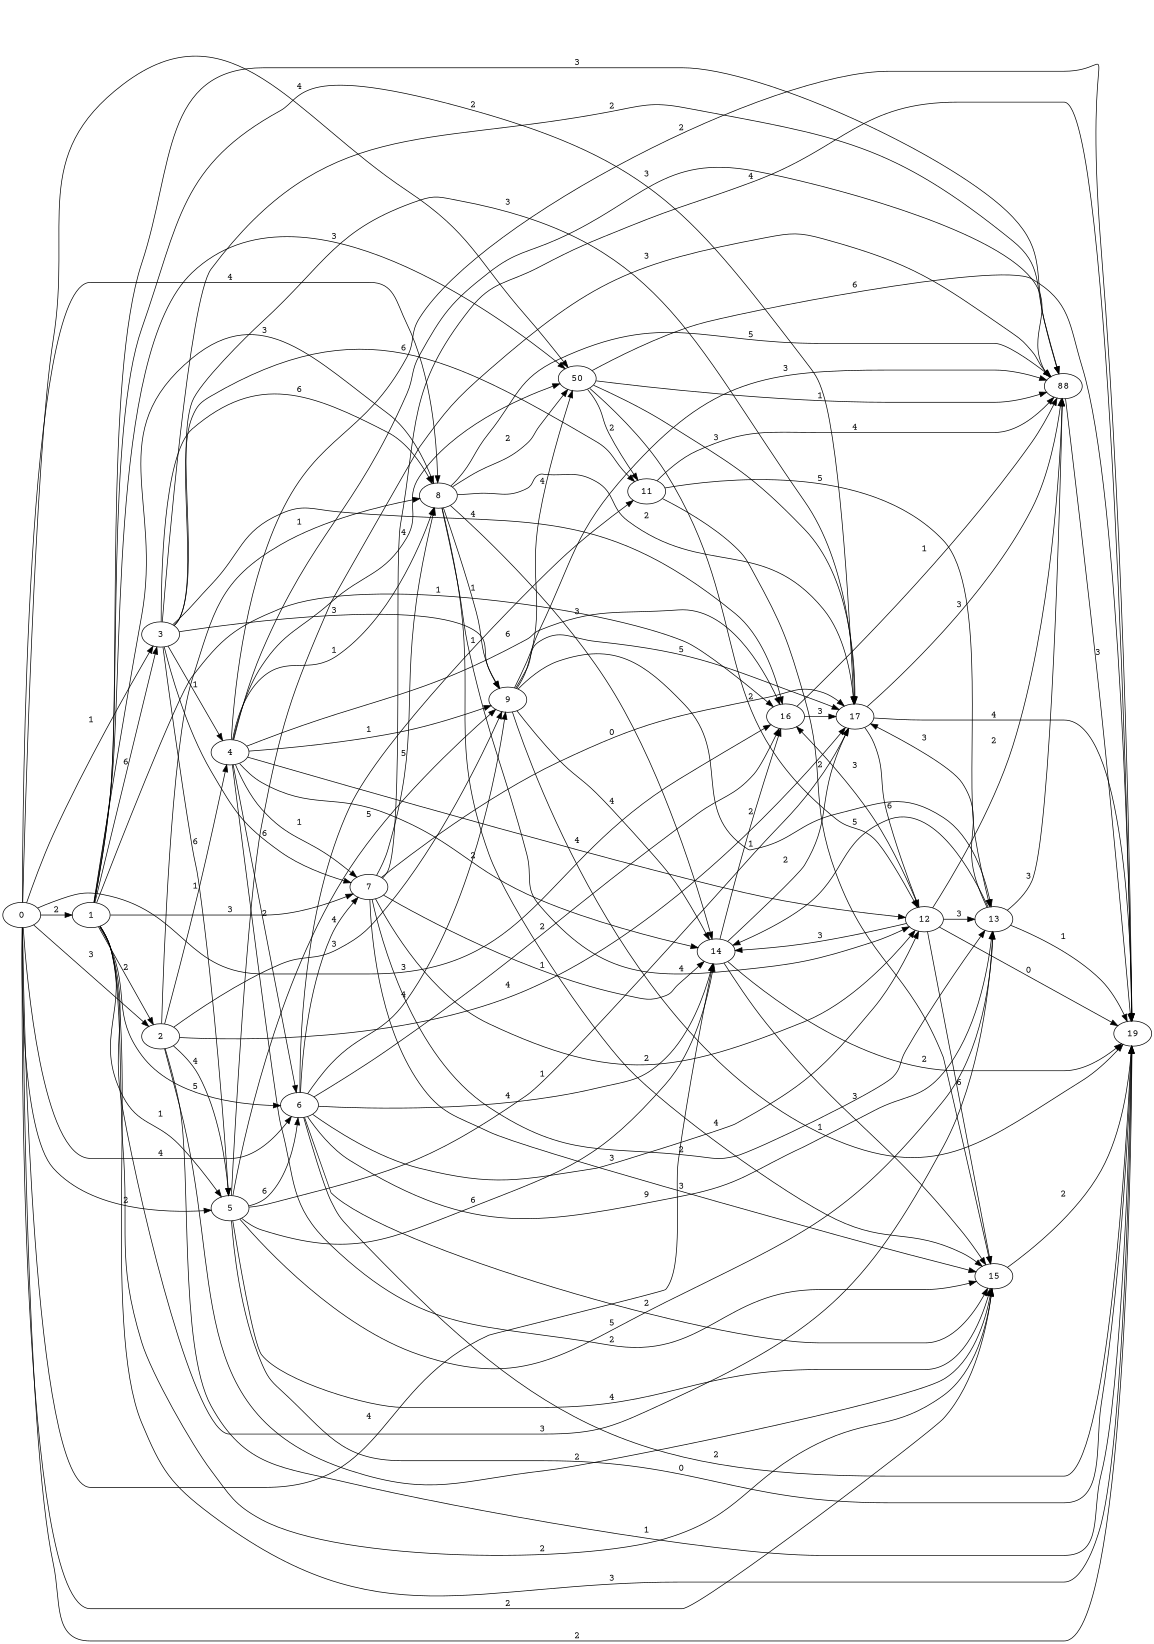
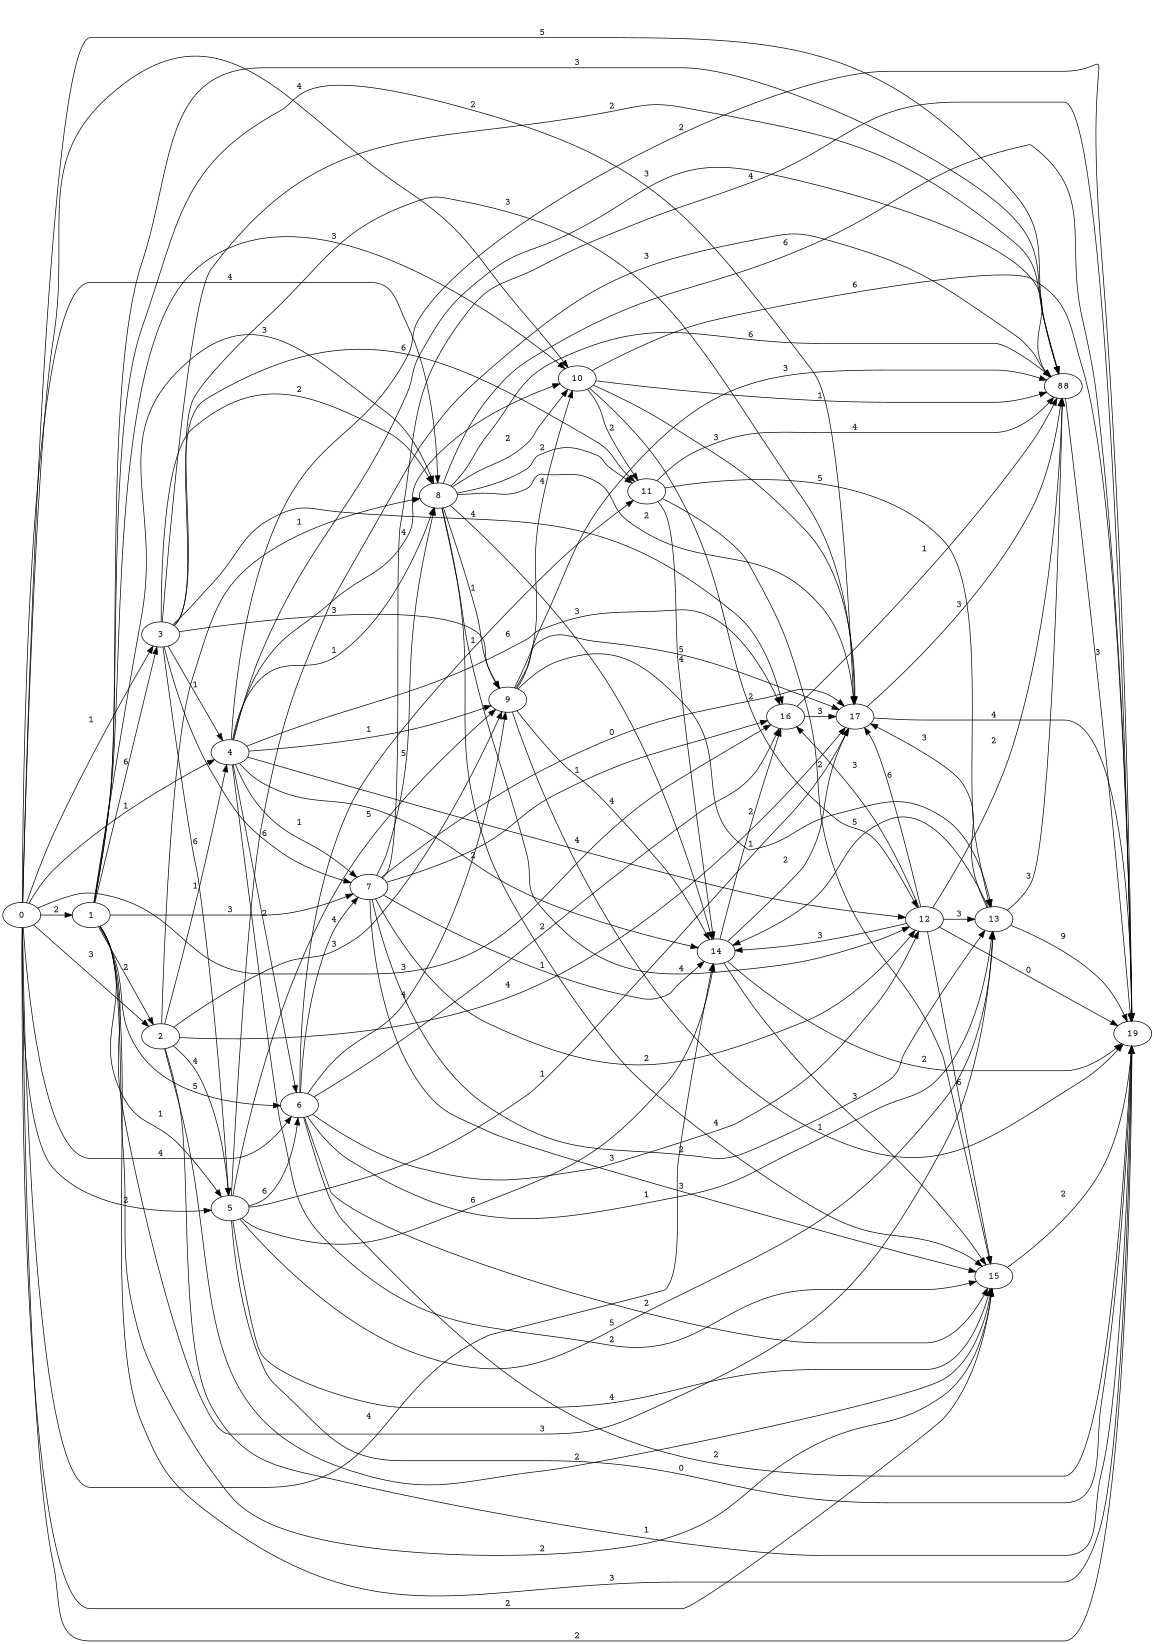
none -> (232, 38)
none -> (1075, 223)
(751, 335) -> (751, 335)
(577, 378) -> (577, 378)
(299, 389) -> (299, 389)
none -> (541, 454)
(356, 595) -> (567, 789)
(887, 814) -> (900, 823)
none -> (101, 830)
(1063, 936) -> (1063, 936)
(546, 1098) -> (685, 727)
(647, 1195) -> (647, 1195)
